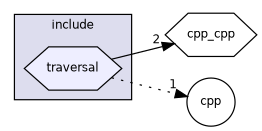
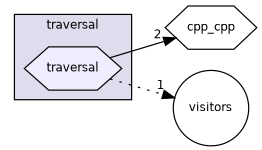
(73, 26) -> (73, 26)
(211, 102) -> (211, 108)
